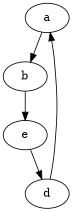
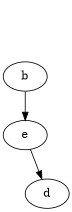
(47, 18) -> none
